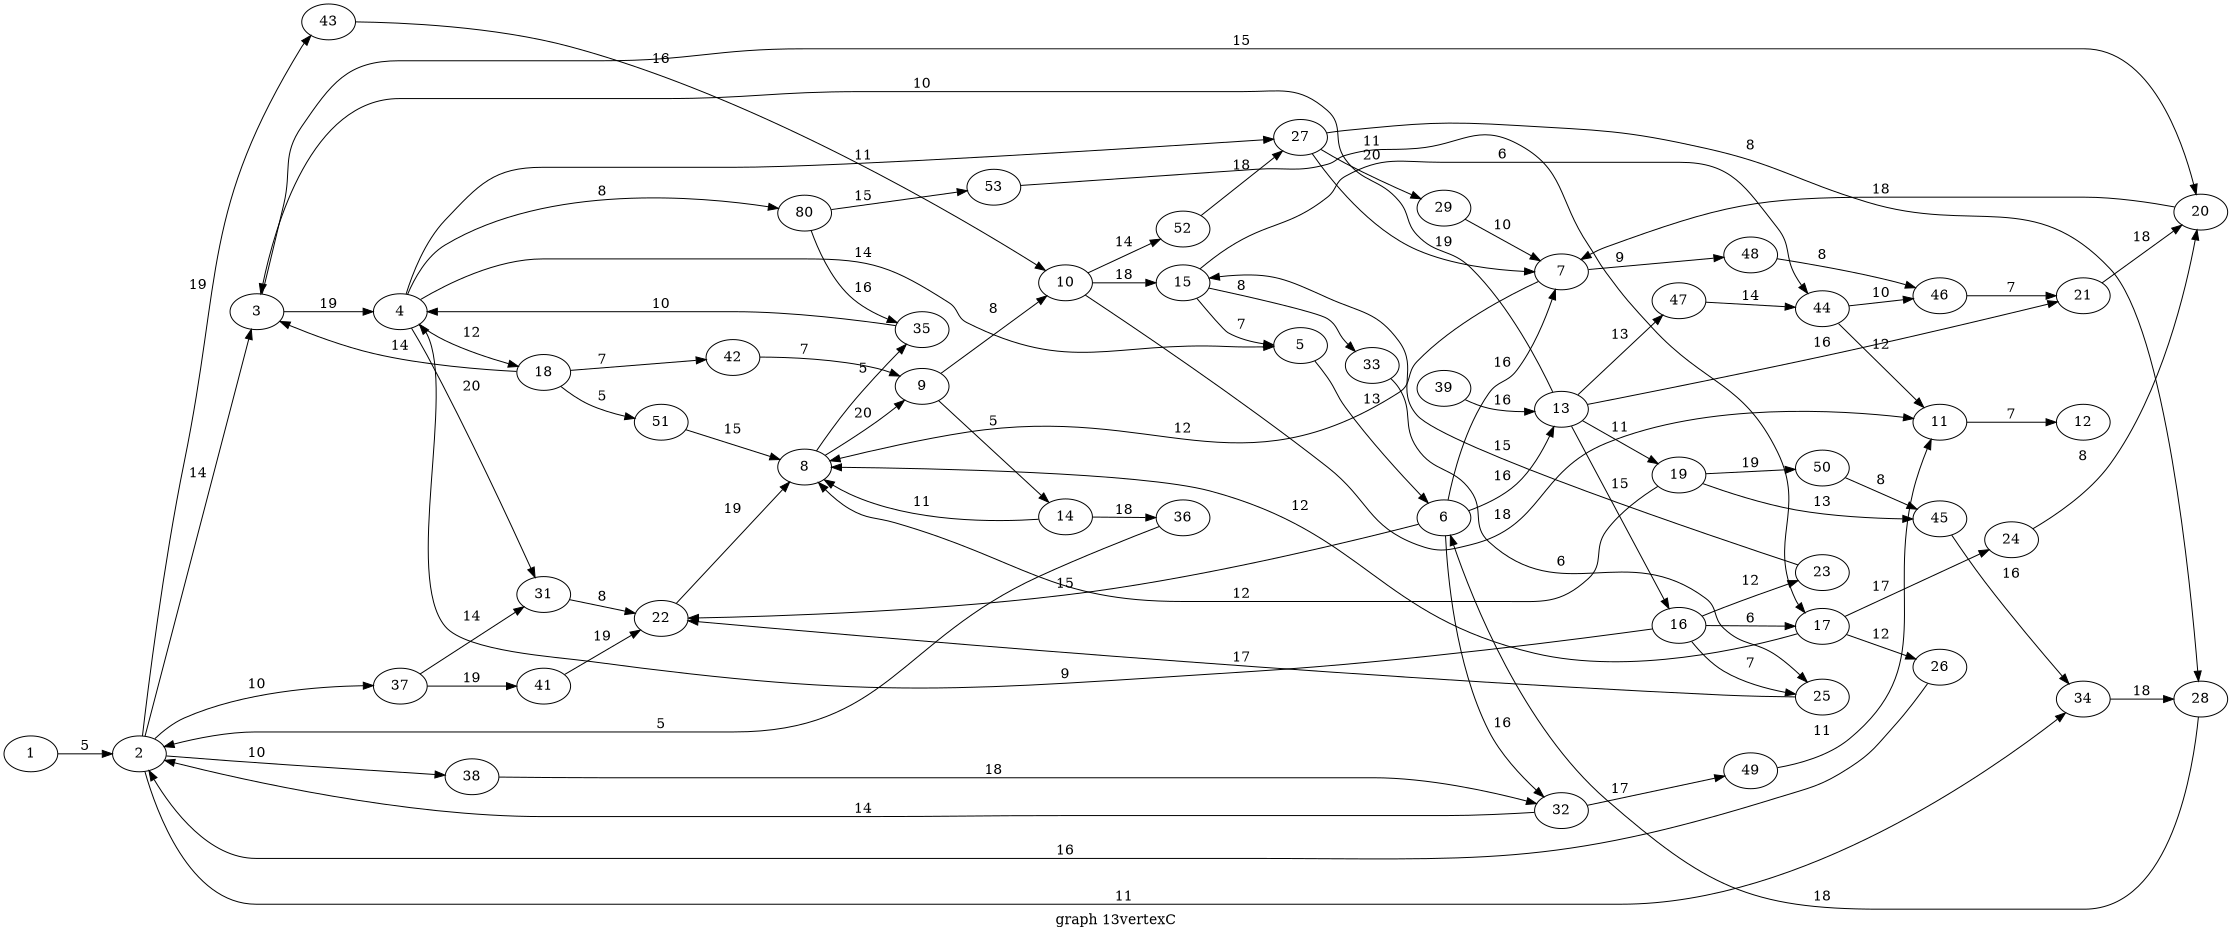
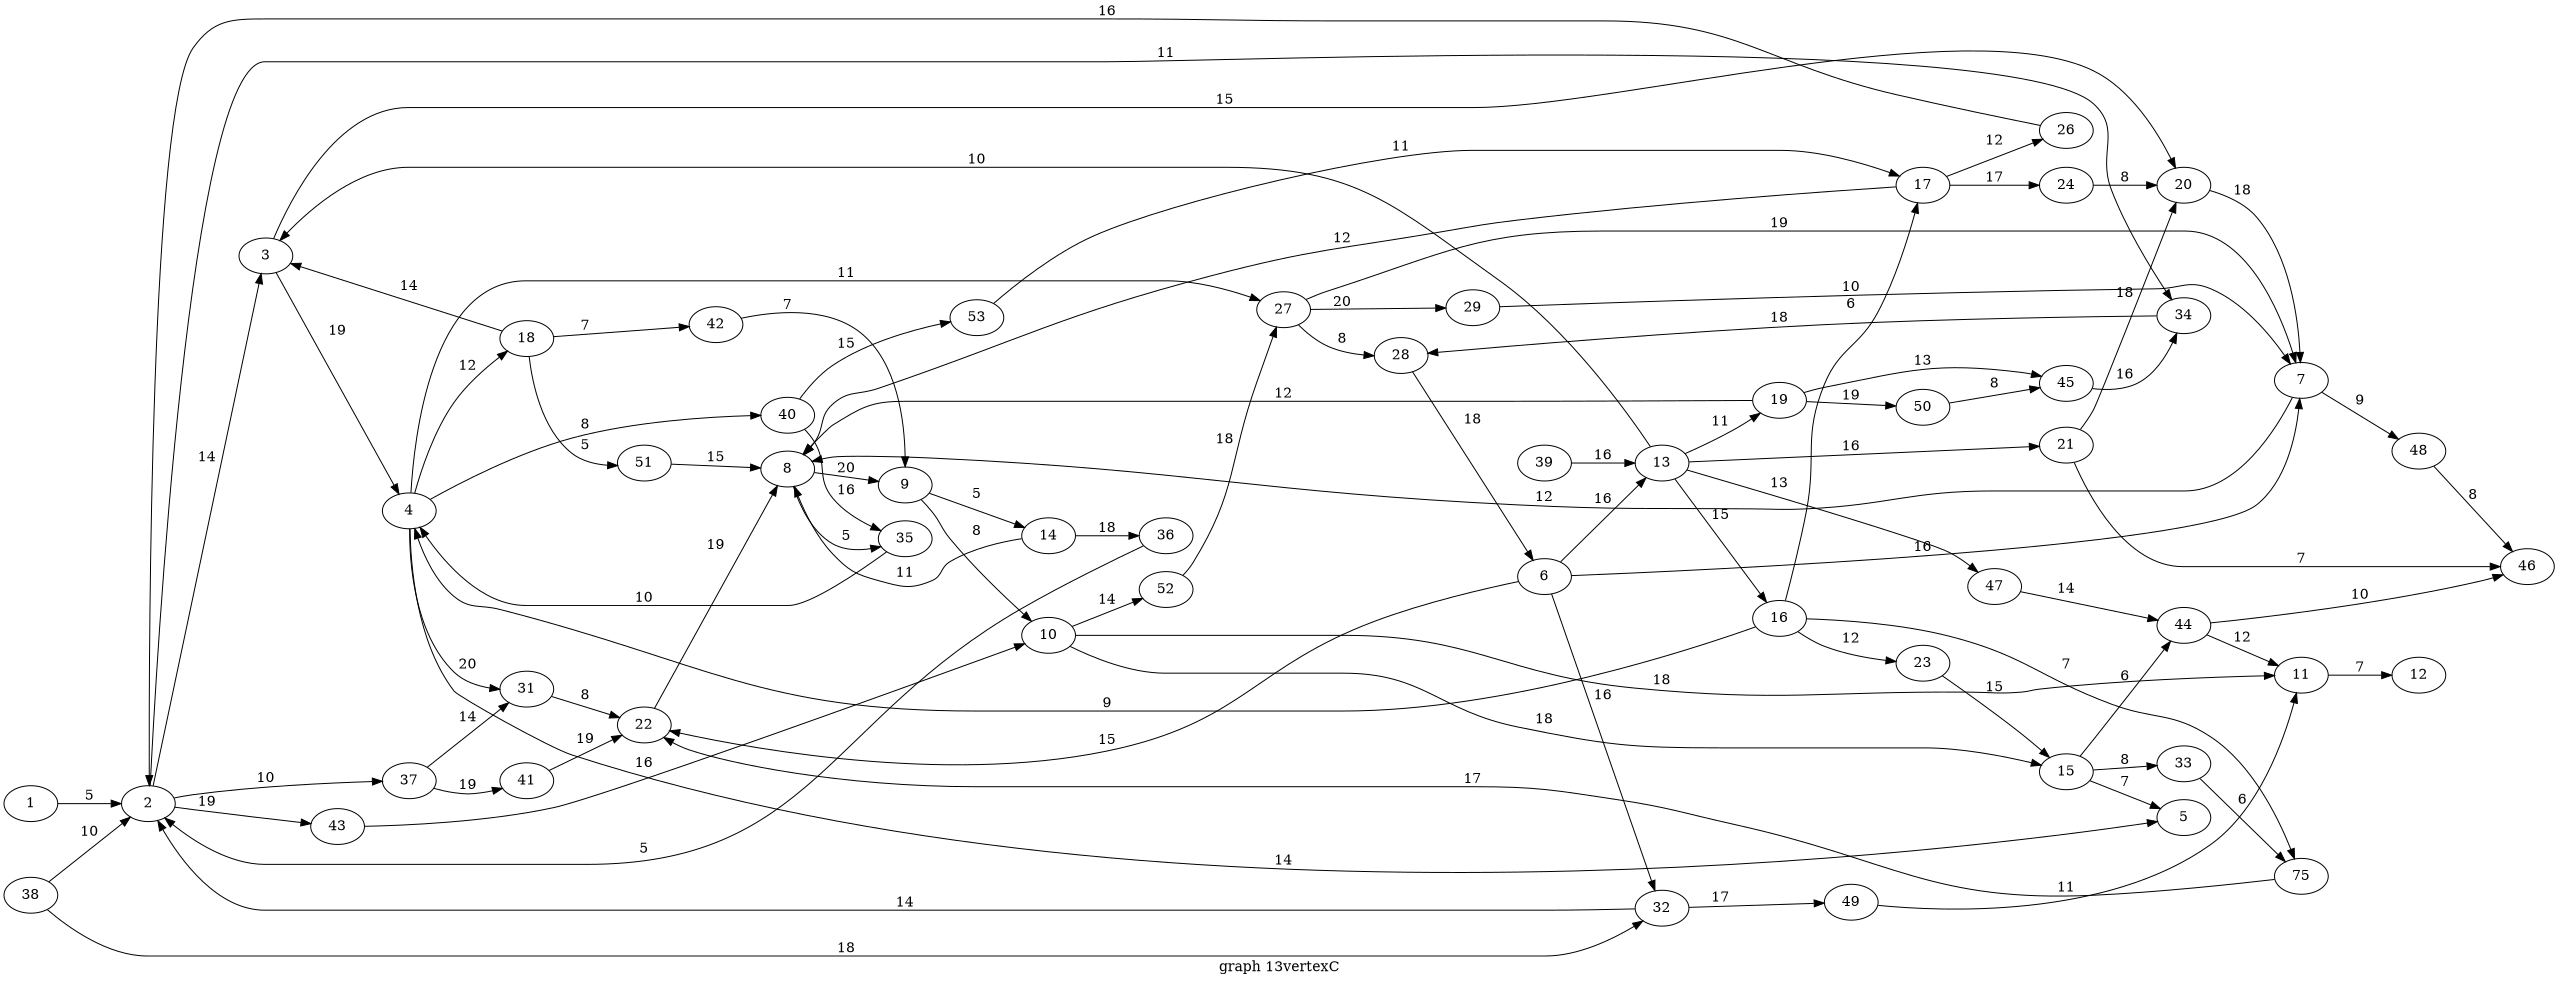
(805, 213) -> (788, 415)
(2006, 296) -> (2257, 567)
(1364, 431) -> none
(1822, 697) -> (2301, 876)
(301, 766) -> (86, 853)
